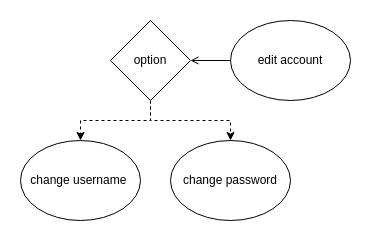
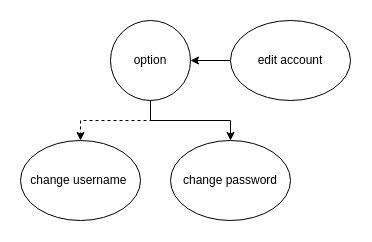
(151, 61) -> (151, 61)
(196, 61) -> (198, 61)
(198, 121) -> (198, 121)
